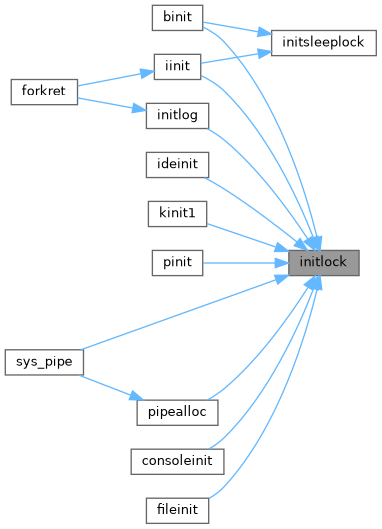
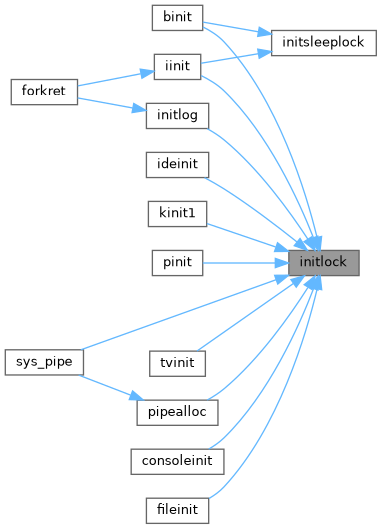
none -> (178, 364)
